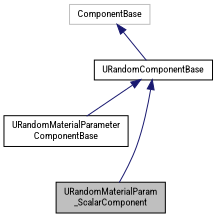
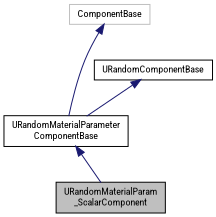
(135, 46) -> (80, 73)
(140, 138) -> (91, 168)
